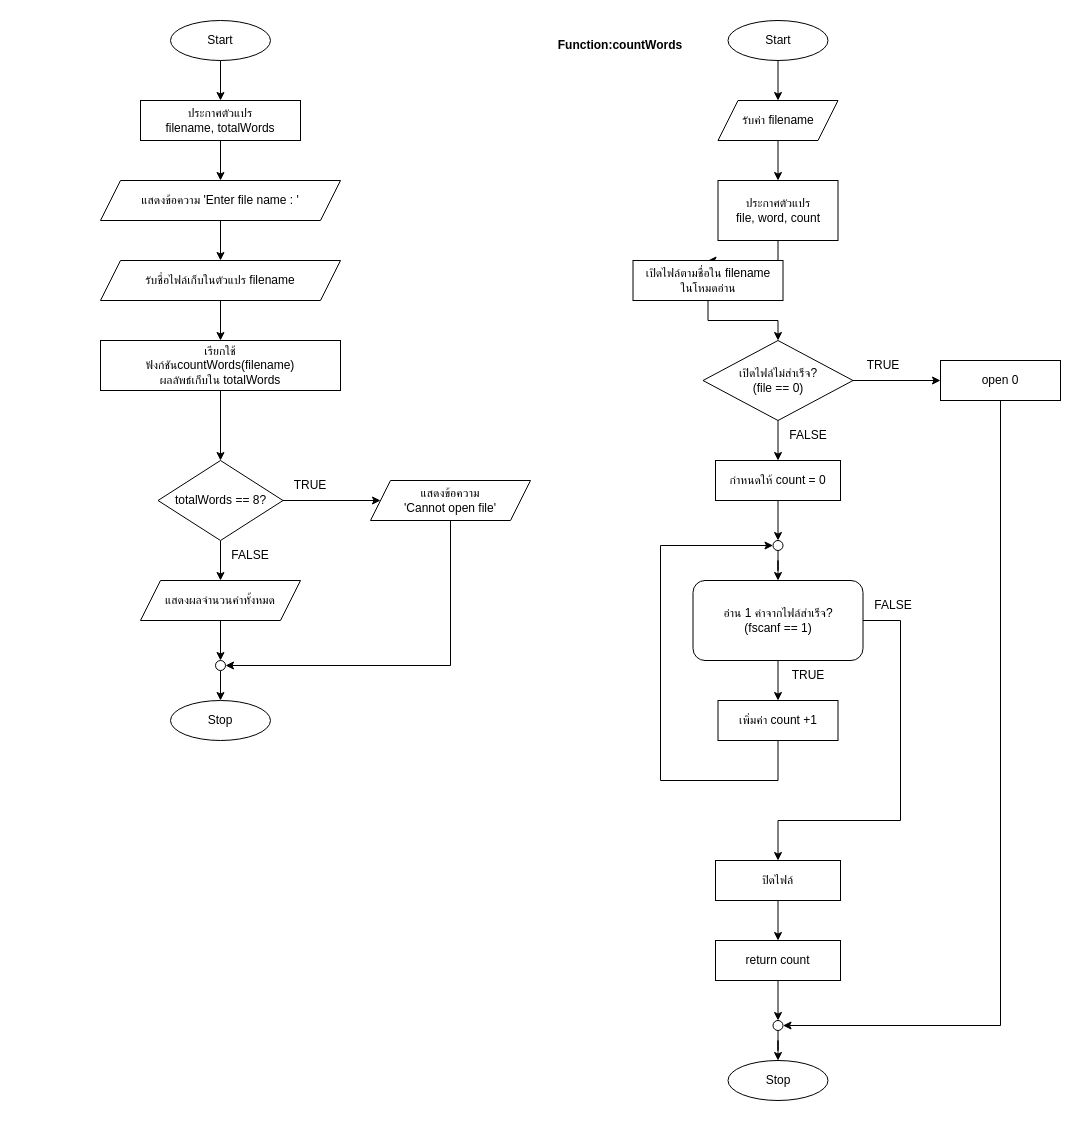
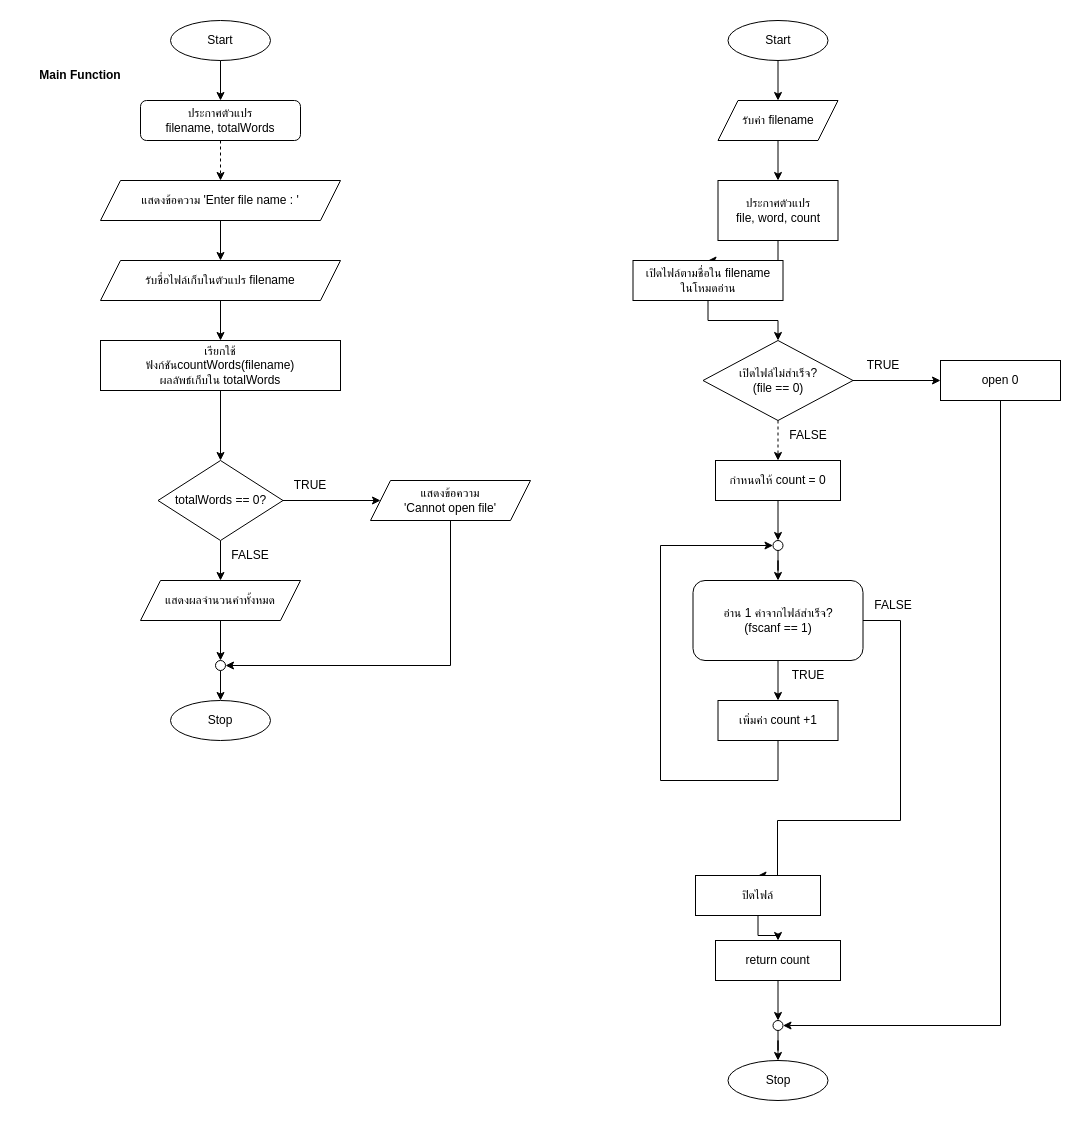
(621, 46) -> none
none -> (81, 76)
(221, 121) -> (221, 121)
(221, 157) -> (221, 157)
(778, 436) -> (778, 436)
(221, 501) -> (221, 501)
(778, 881) -> (758, 896)
